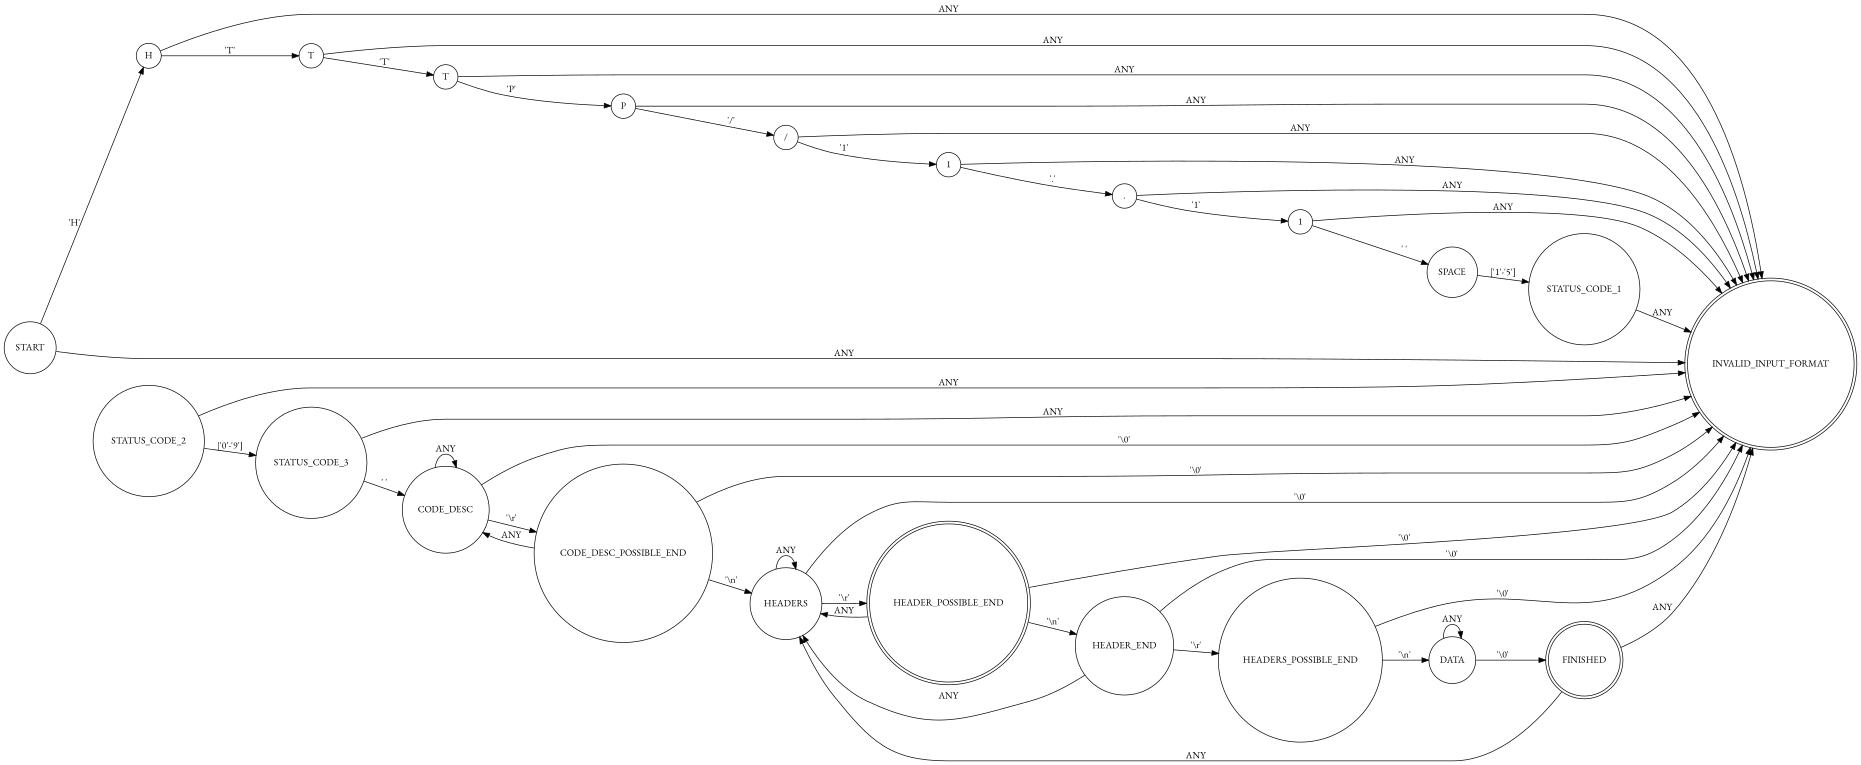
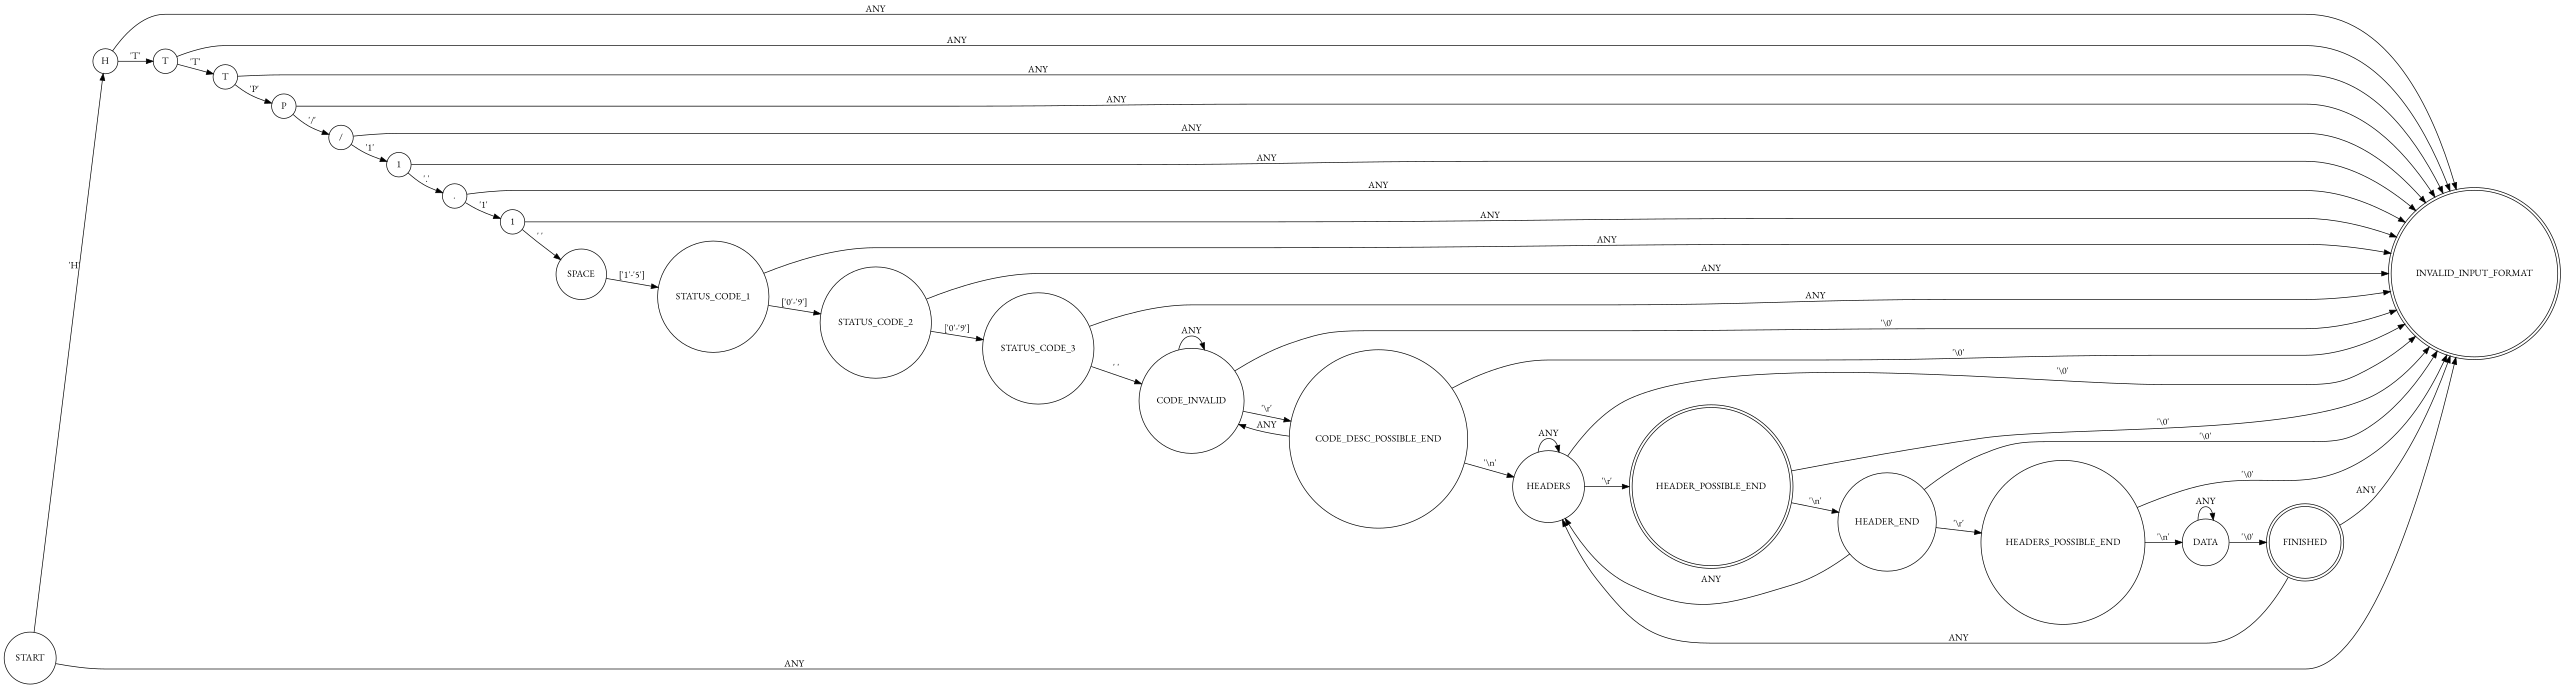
none -> (791, 309)
(446, 510) -> (1192, 401)
(847, 617) -> none
